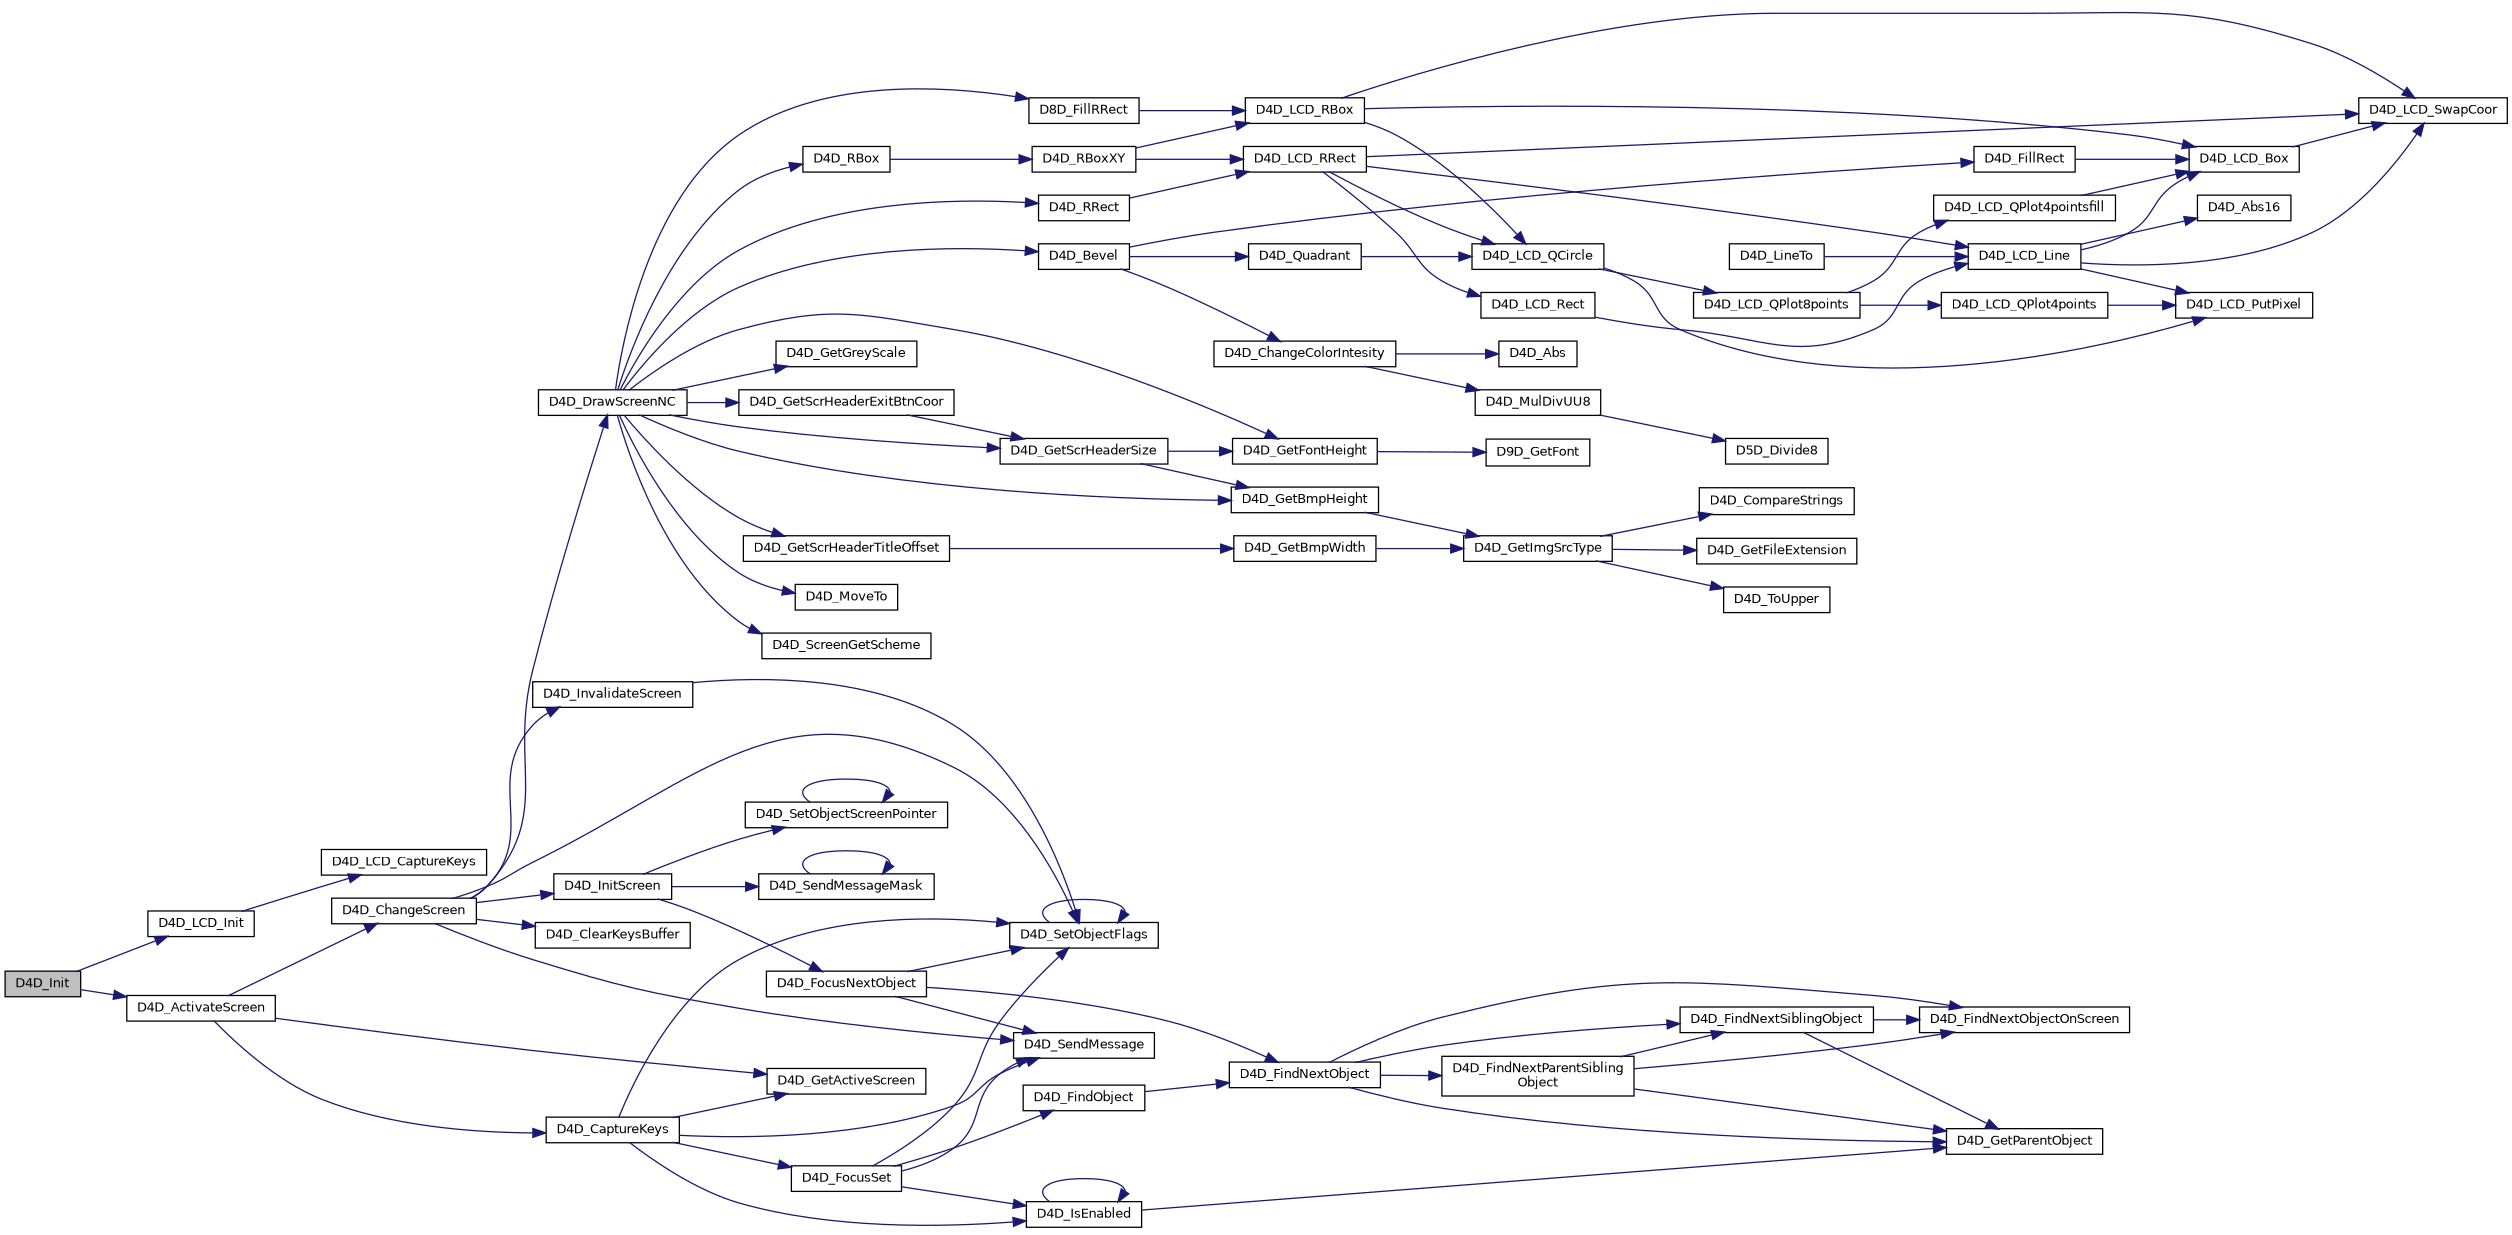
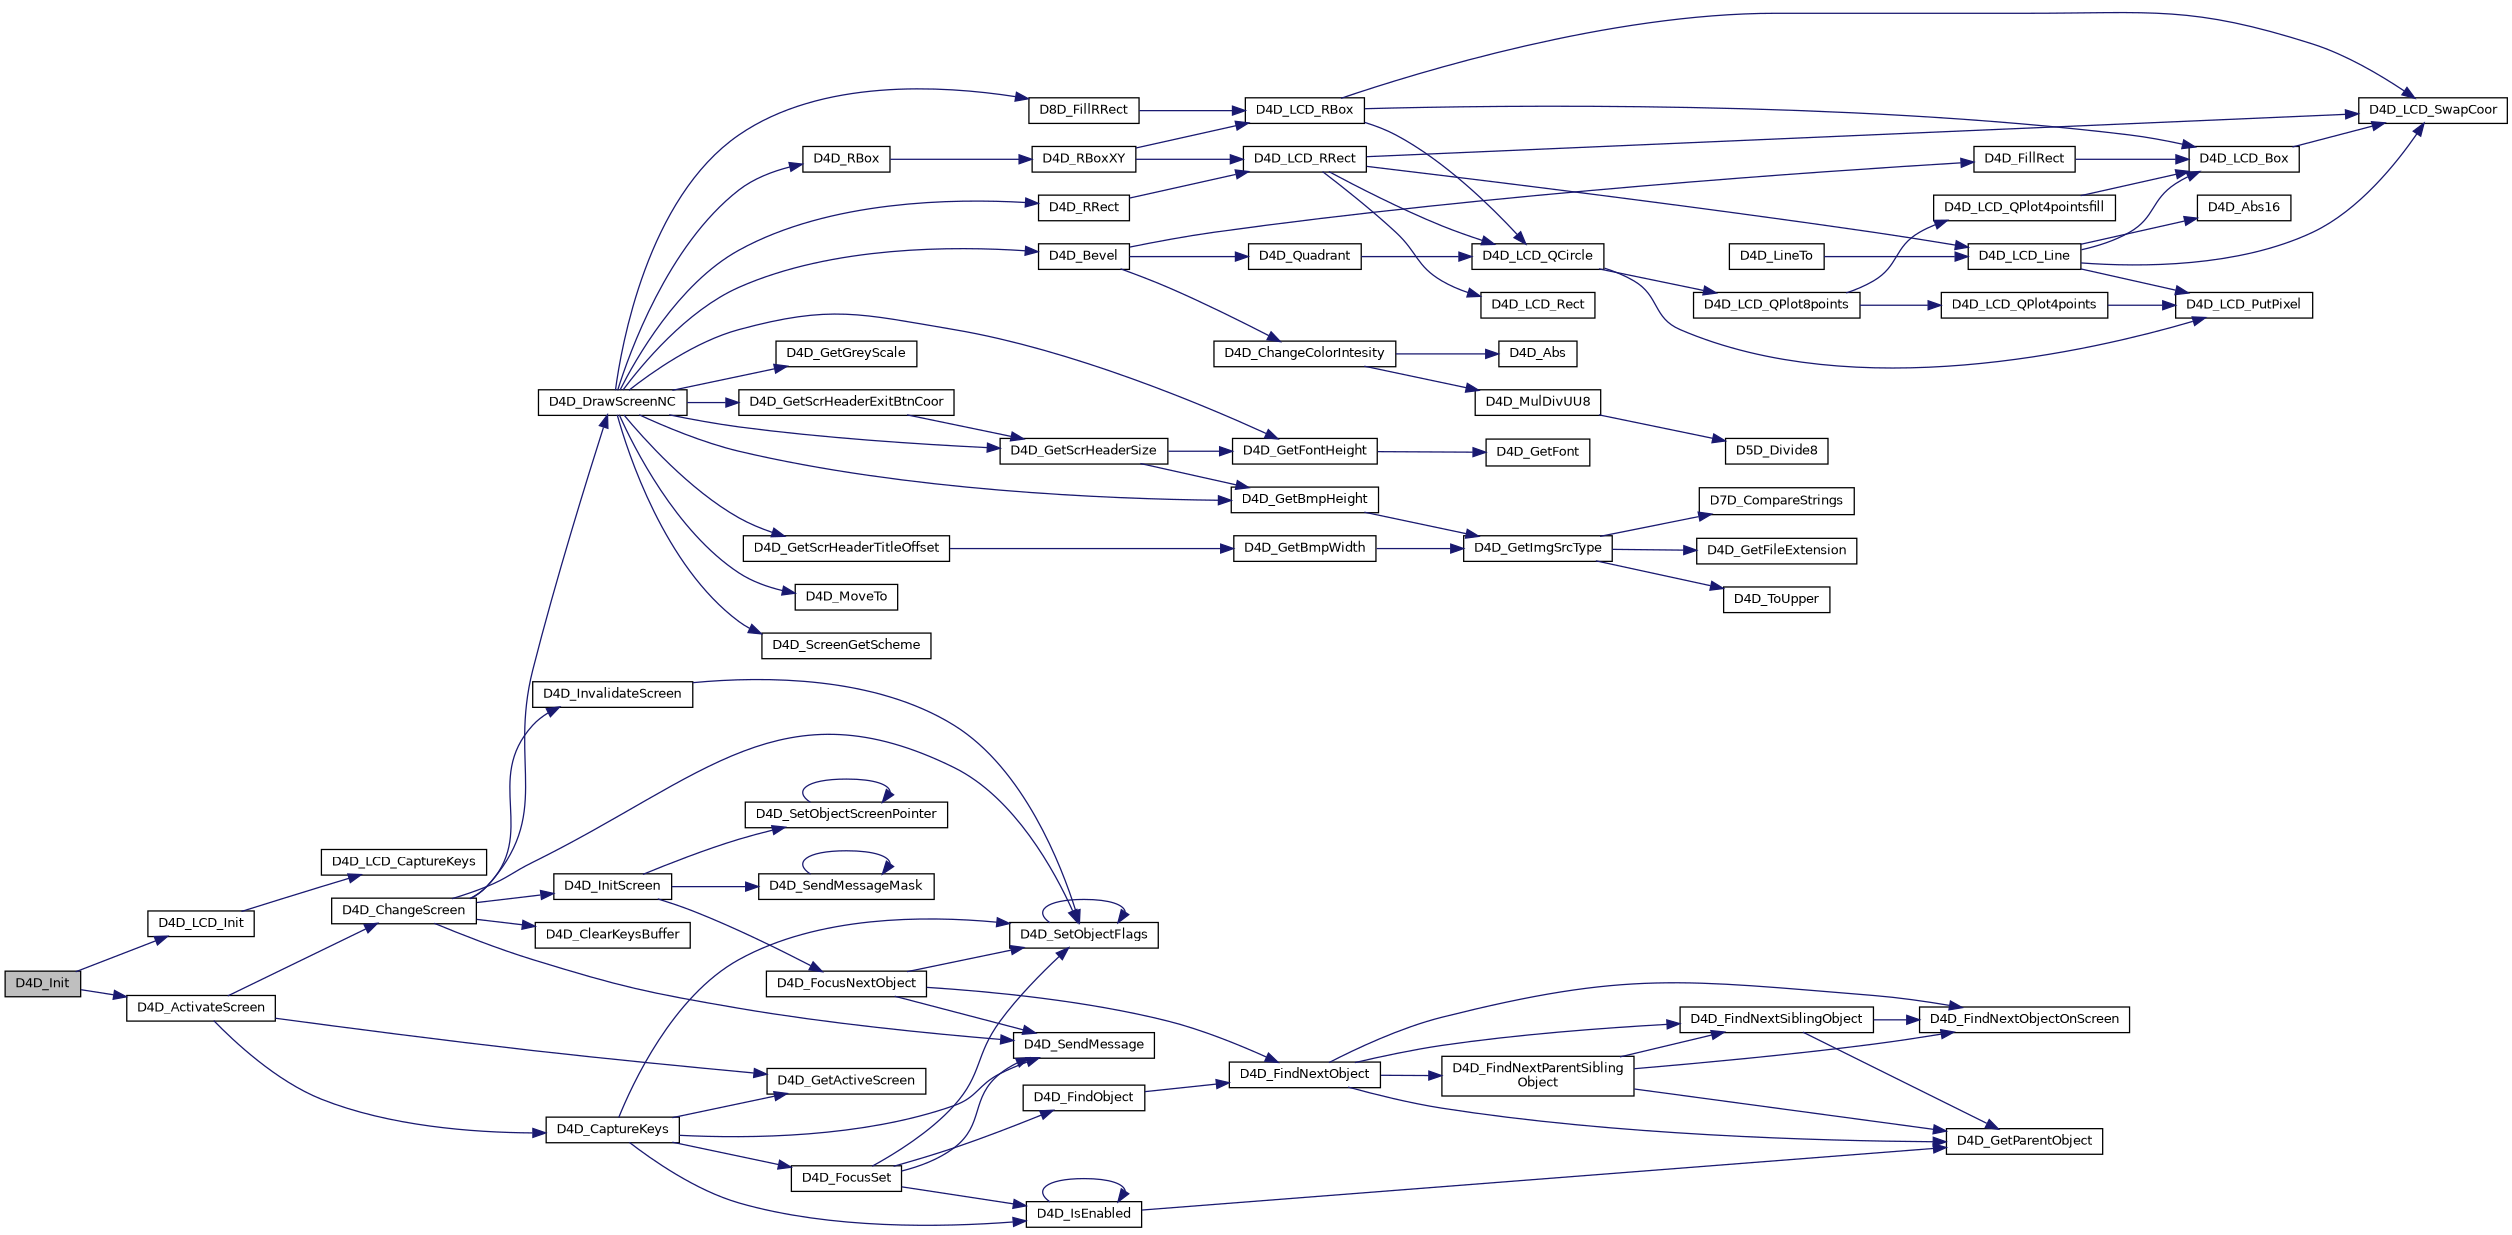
(1788, 346) -> none
(1538, 453) -> (1538, 453)
(1777, 501) -> (1777, 501)
